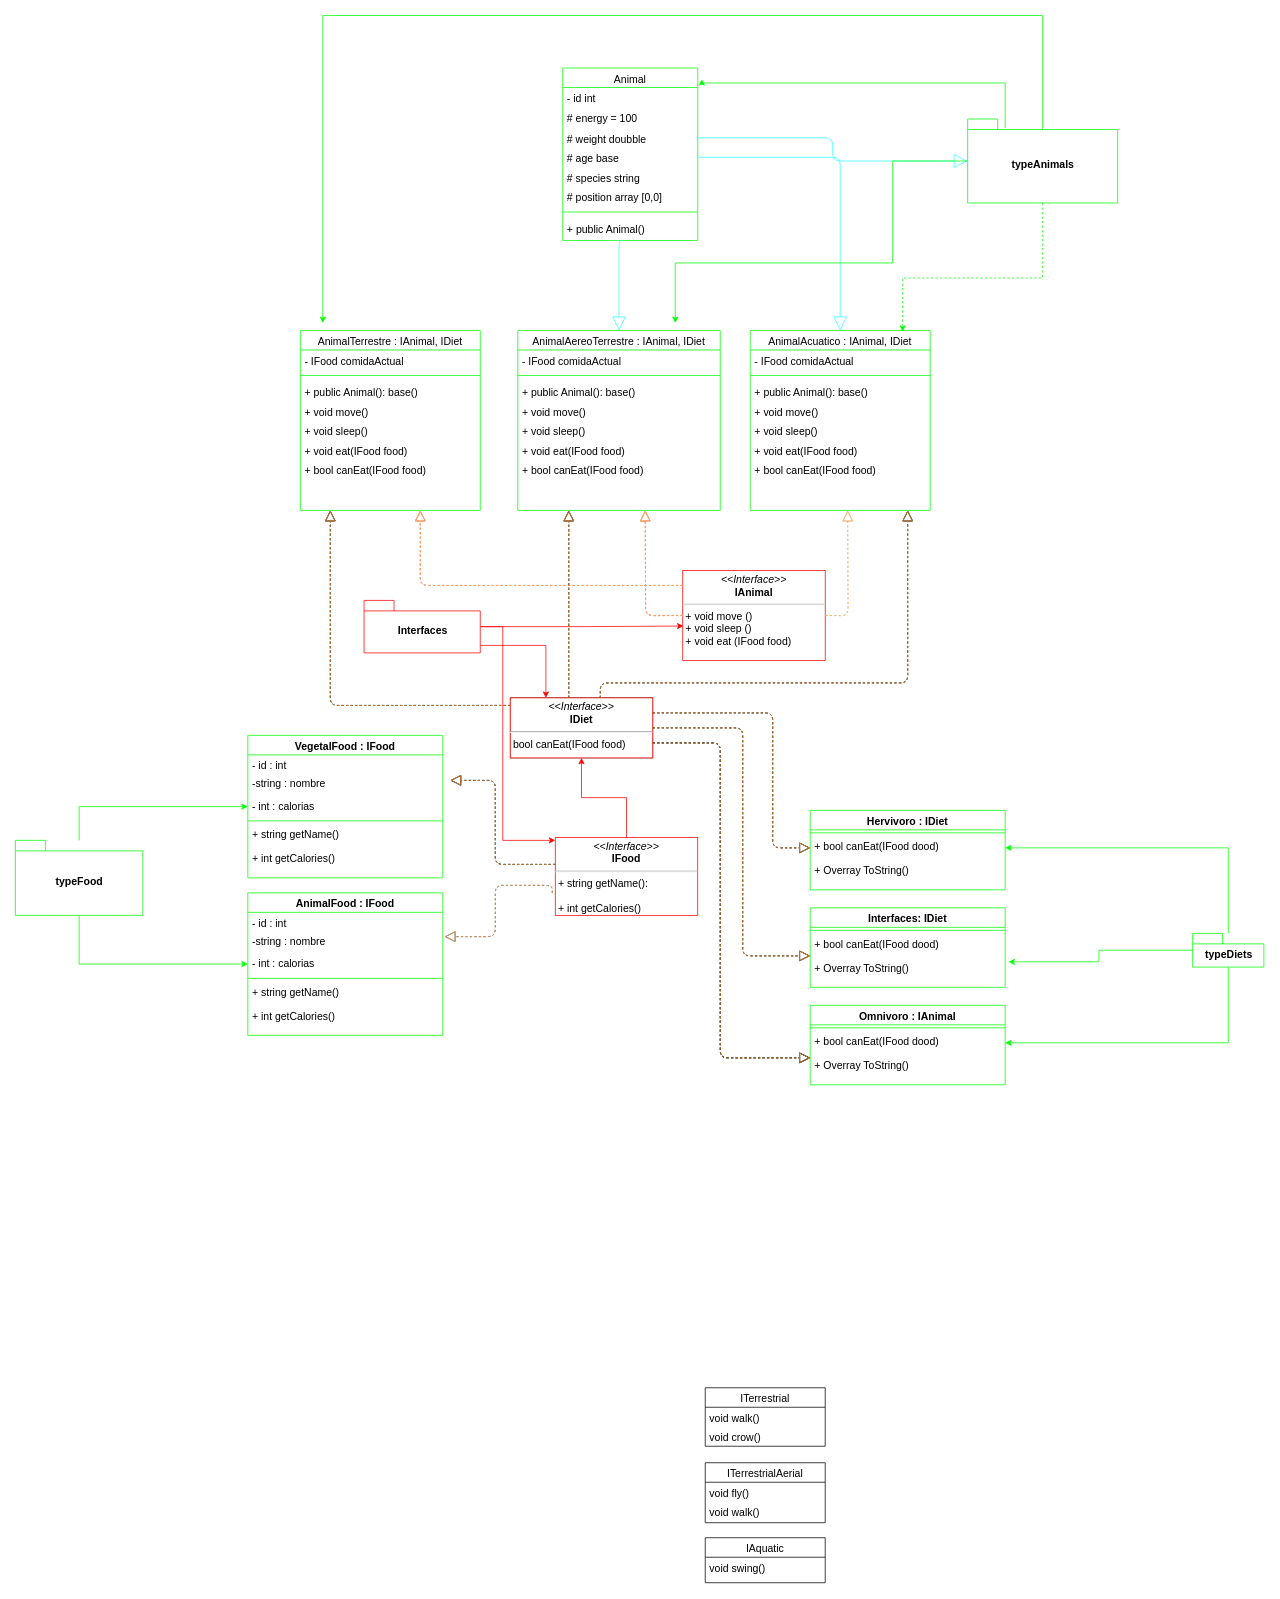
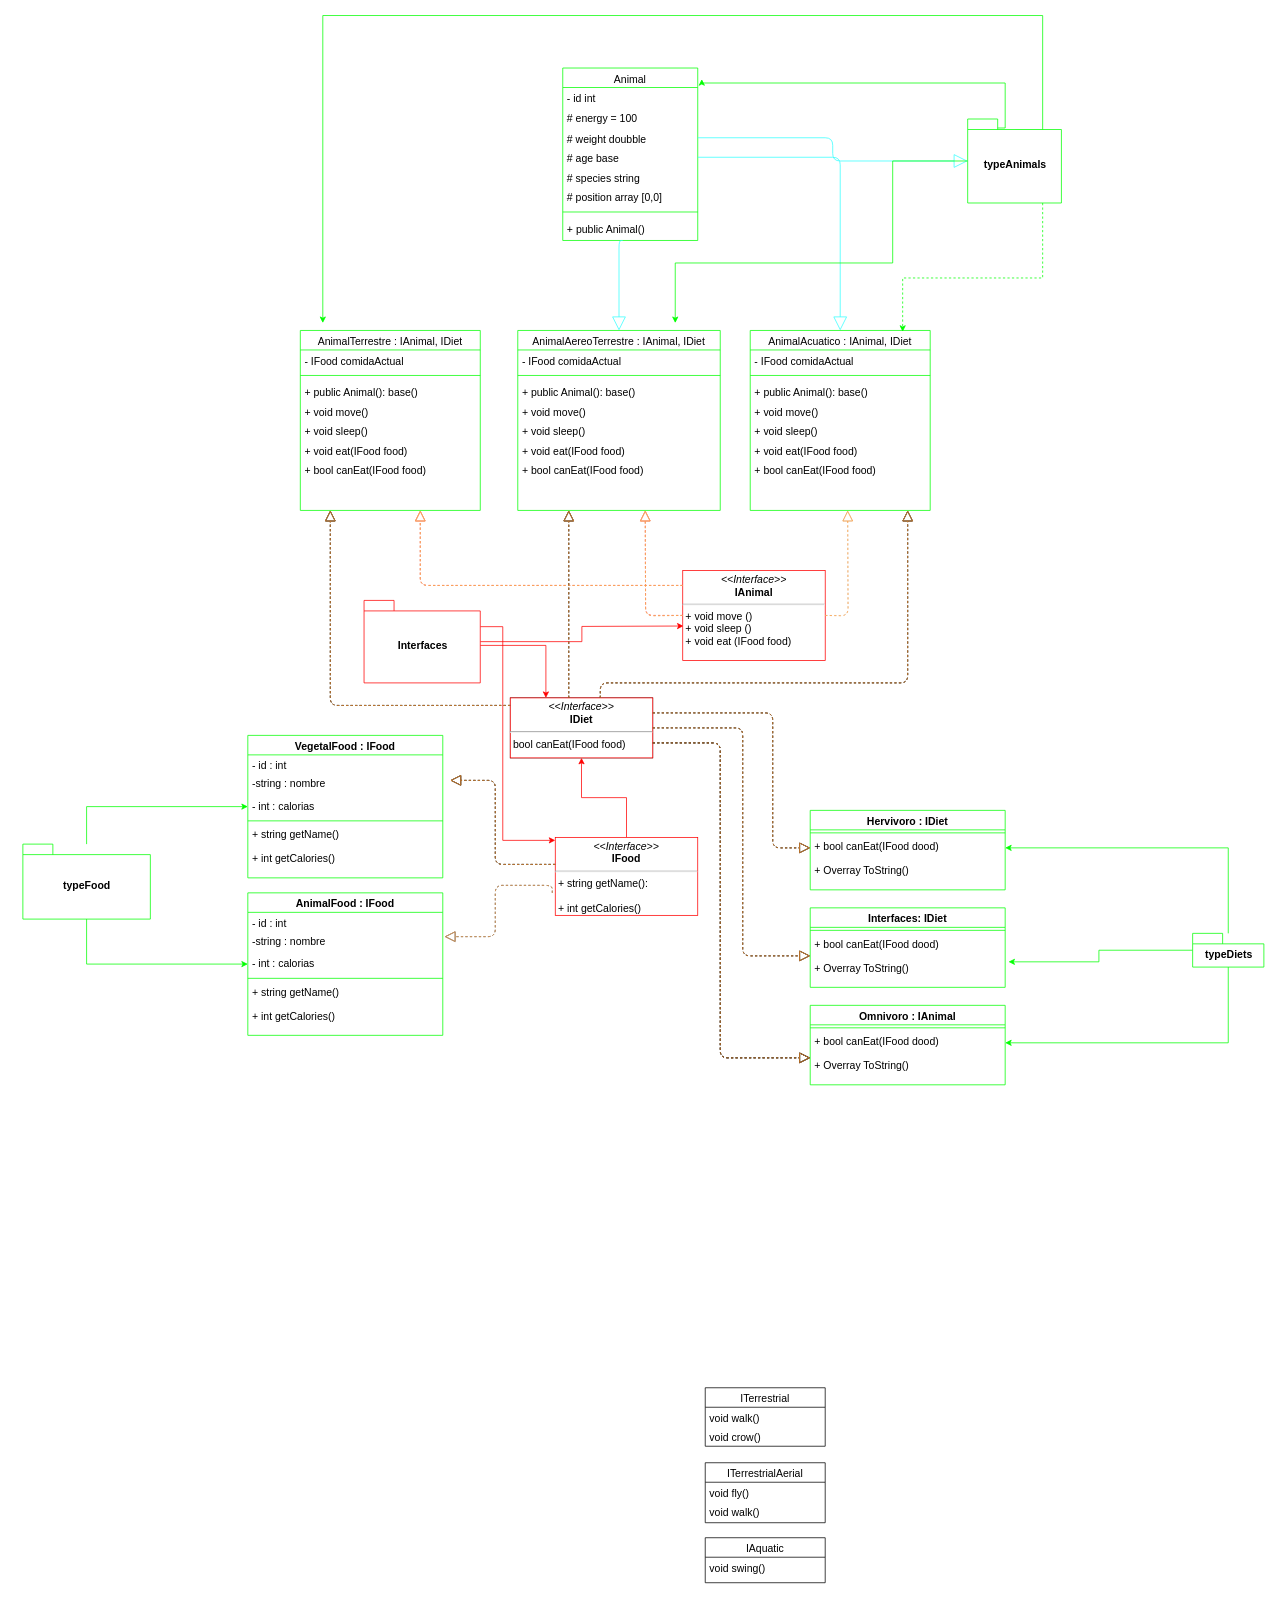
(1043, 161) -> (1015, 161)
(422, 627) -> (422, 642)
(79, 878) -> (87, 882)
